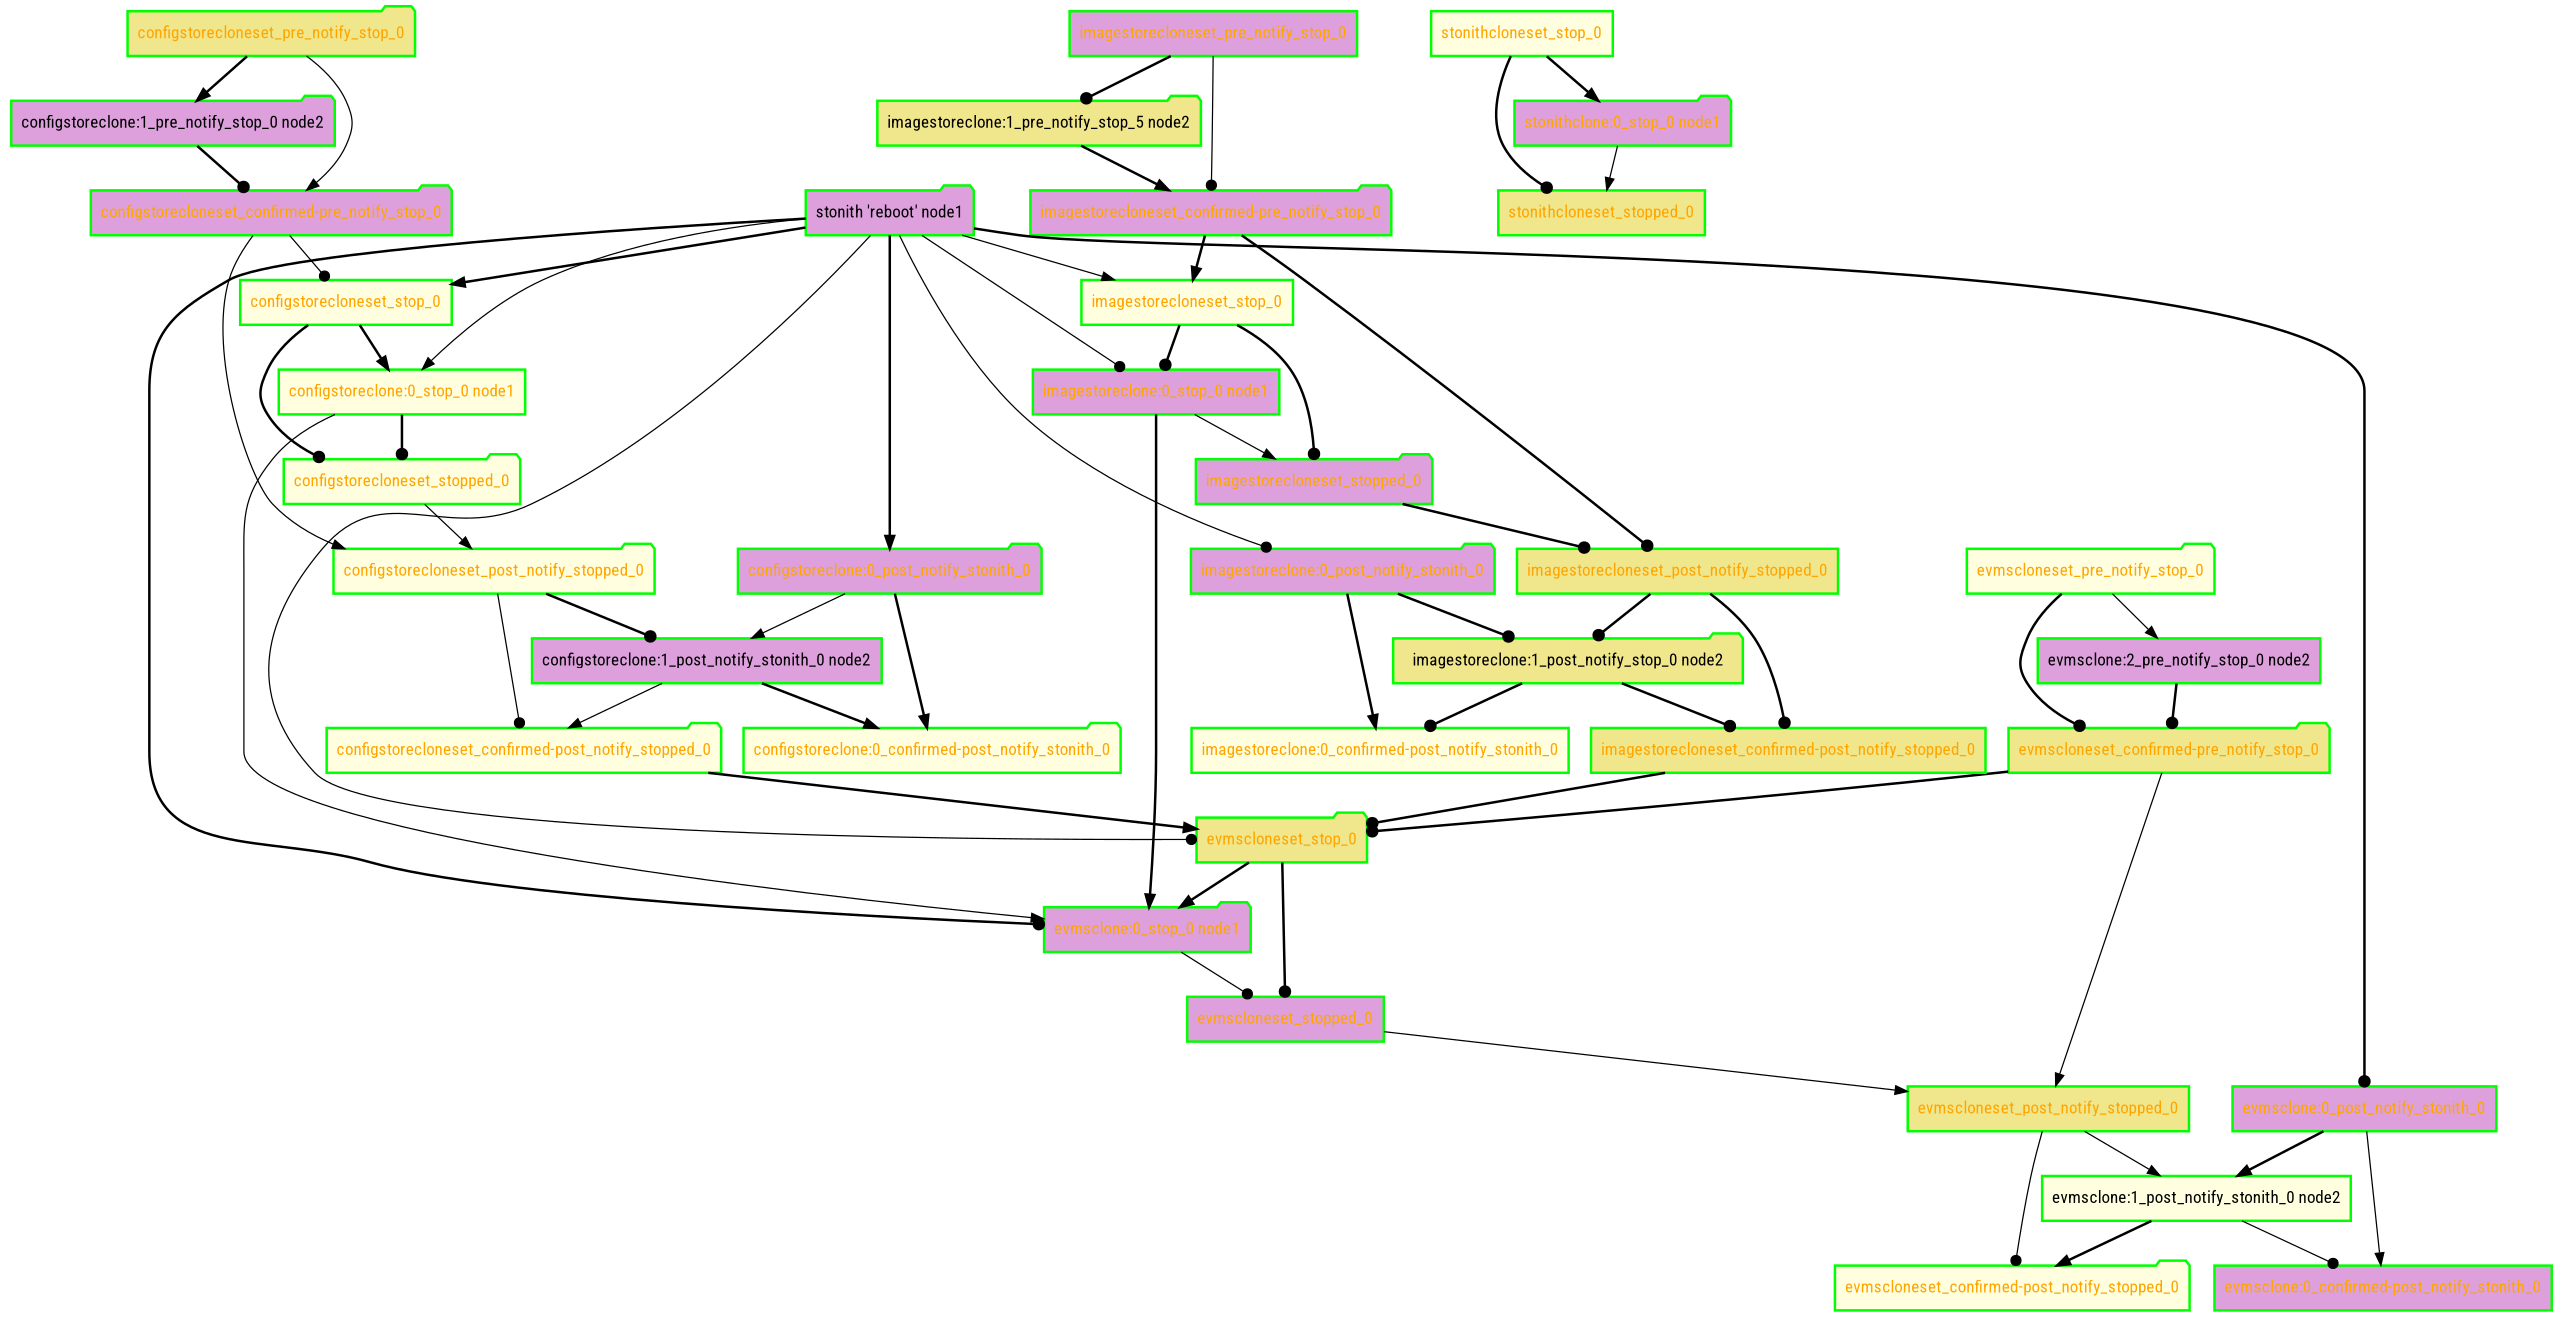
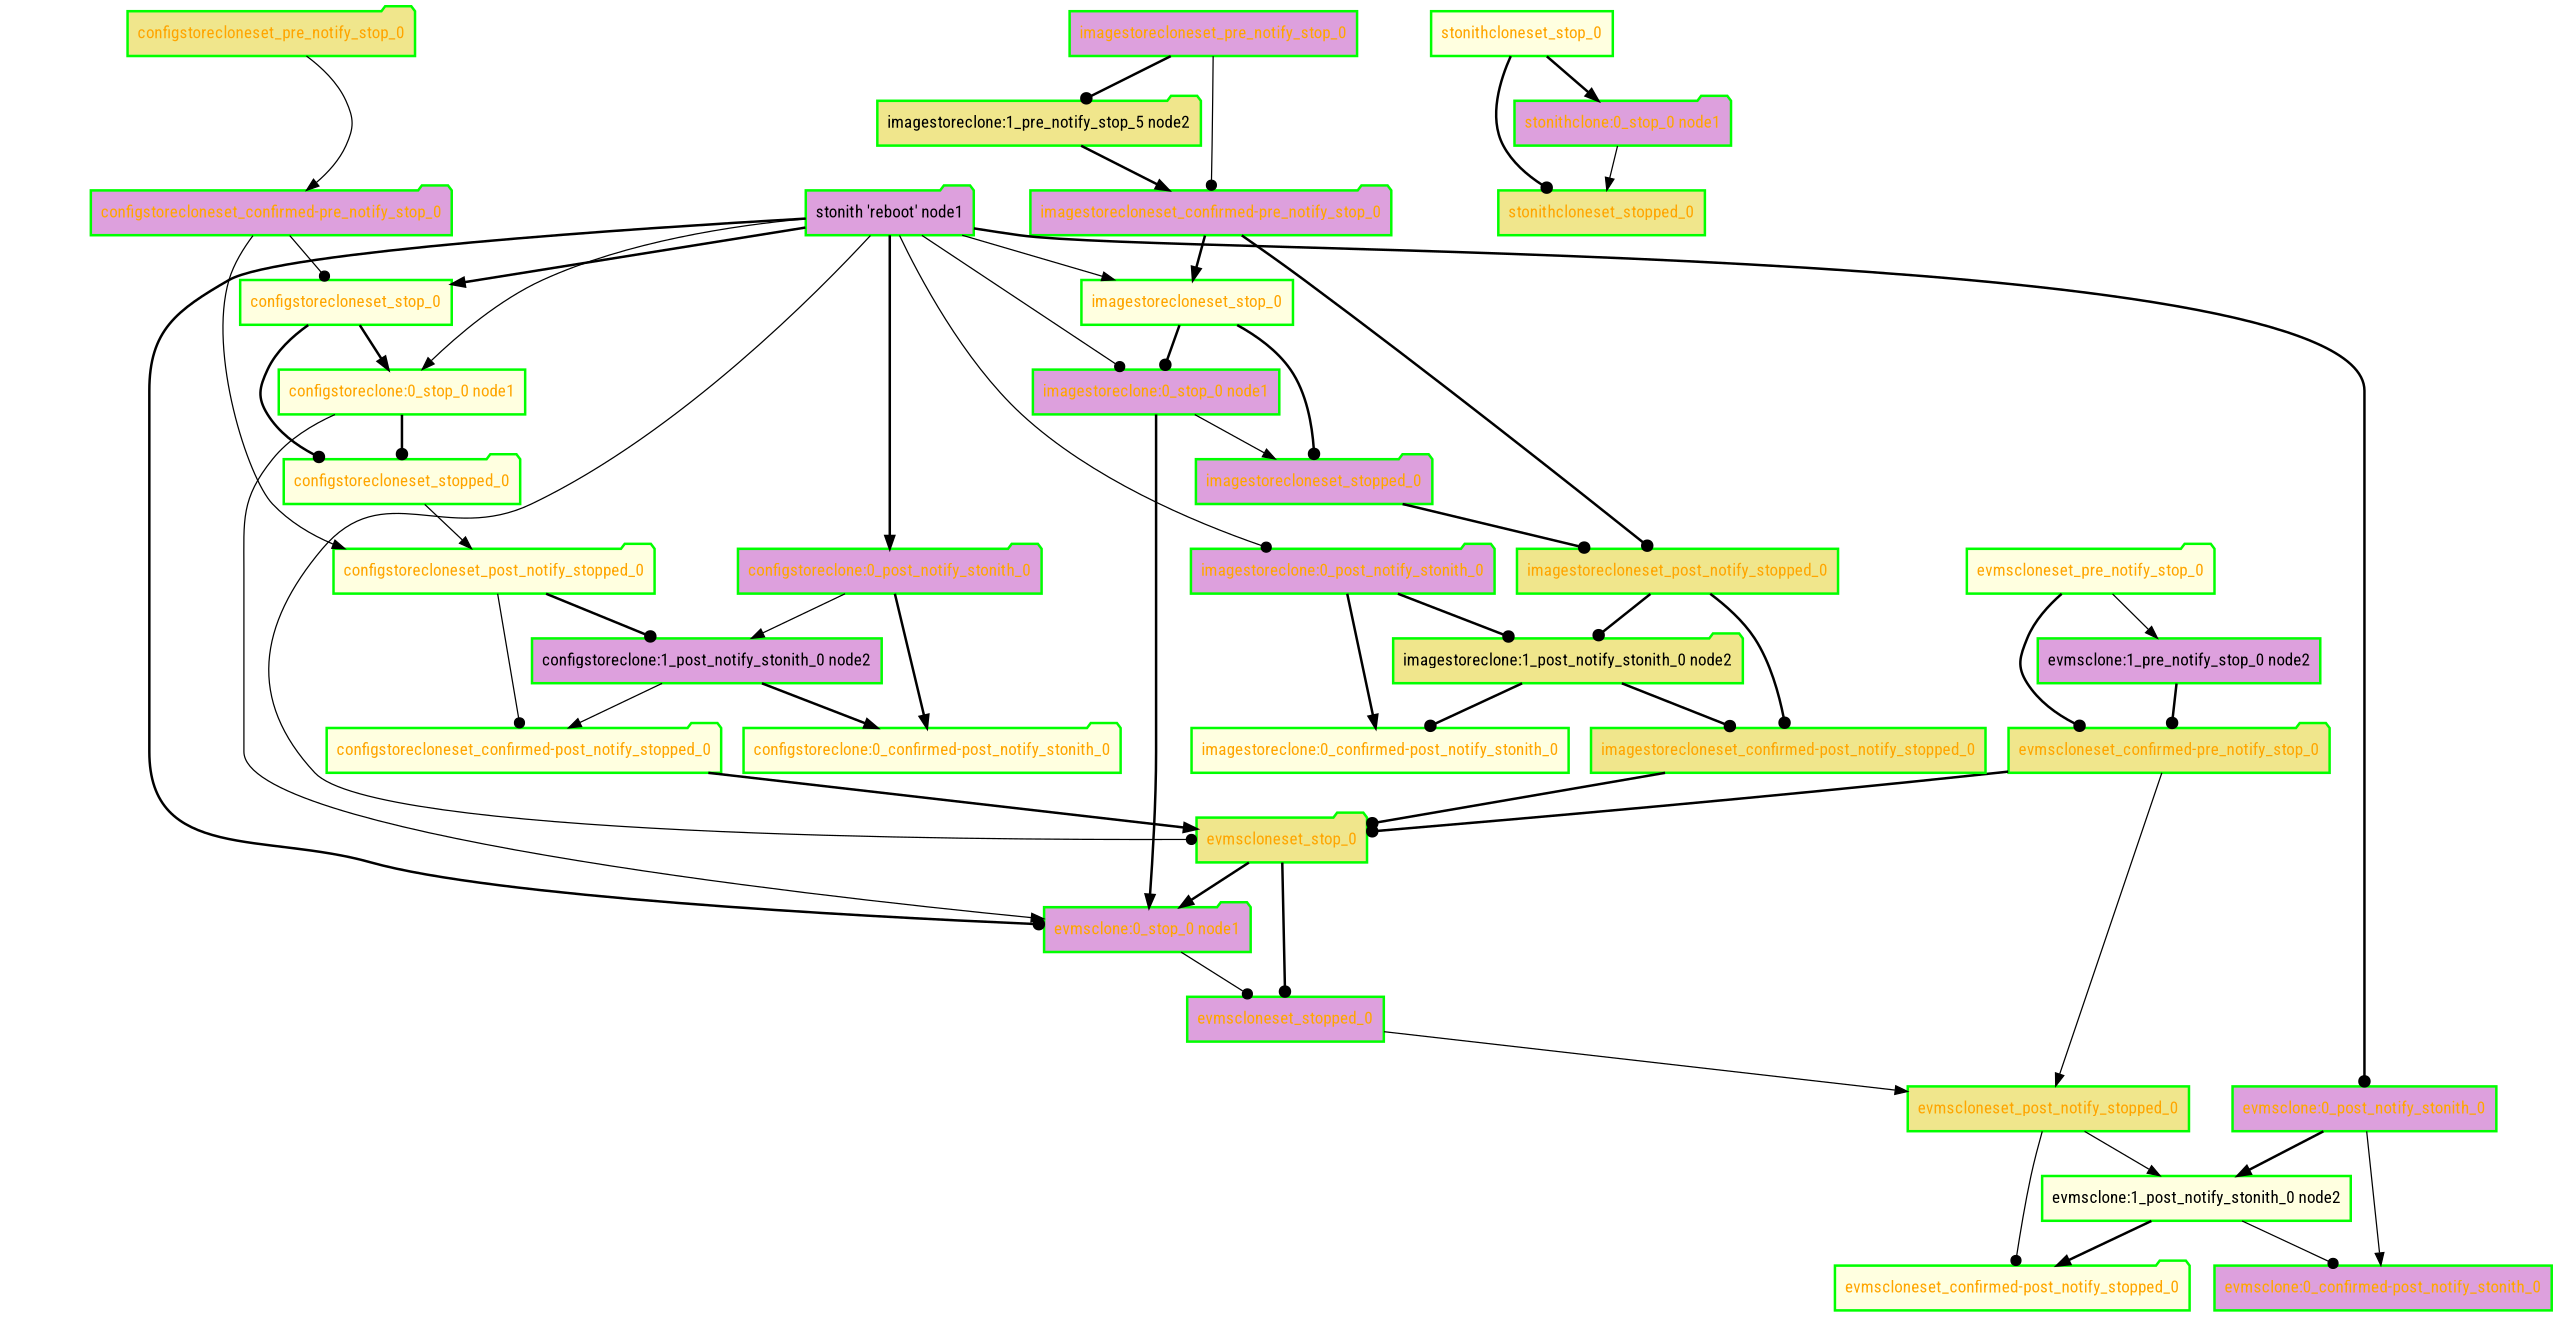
(173, 123) -> none
(1568, 661) -> (1568, 661)
(2179, 661) -> (2179, 661)
